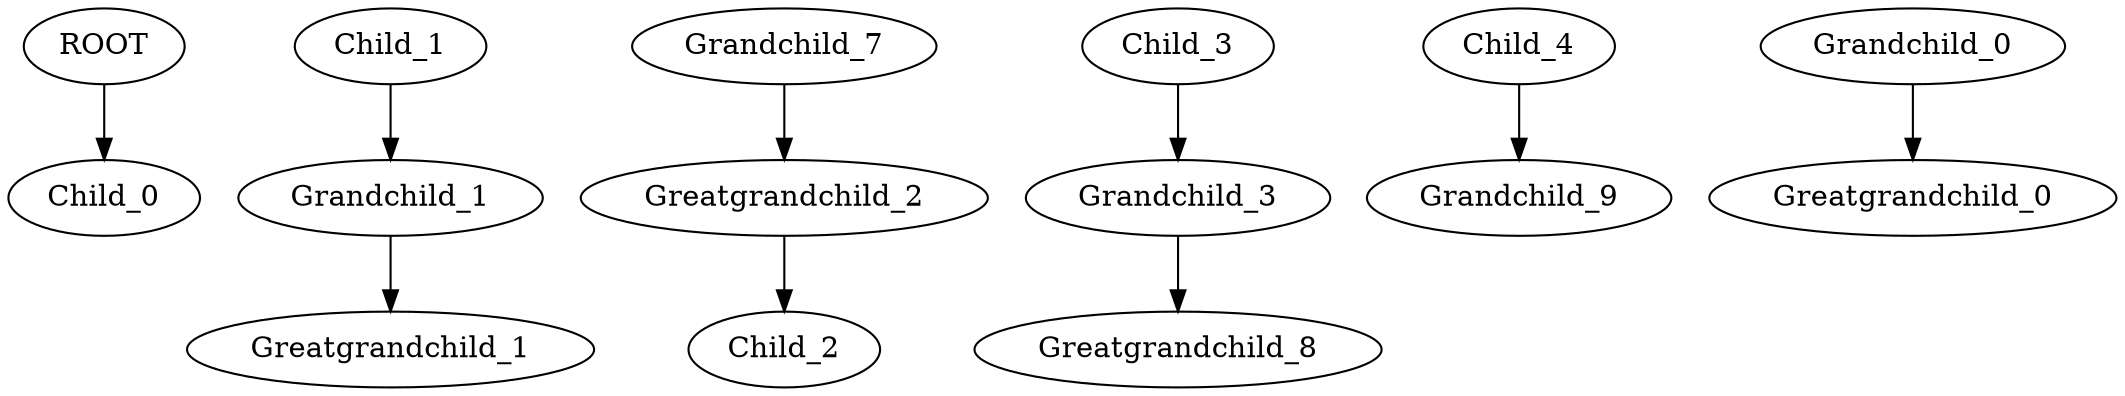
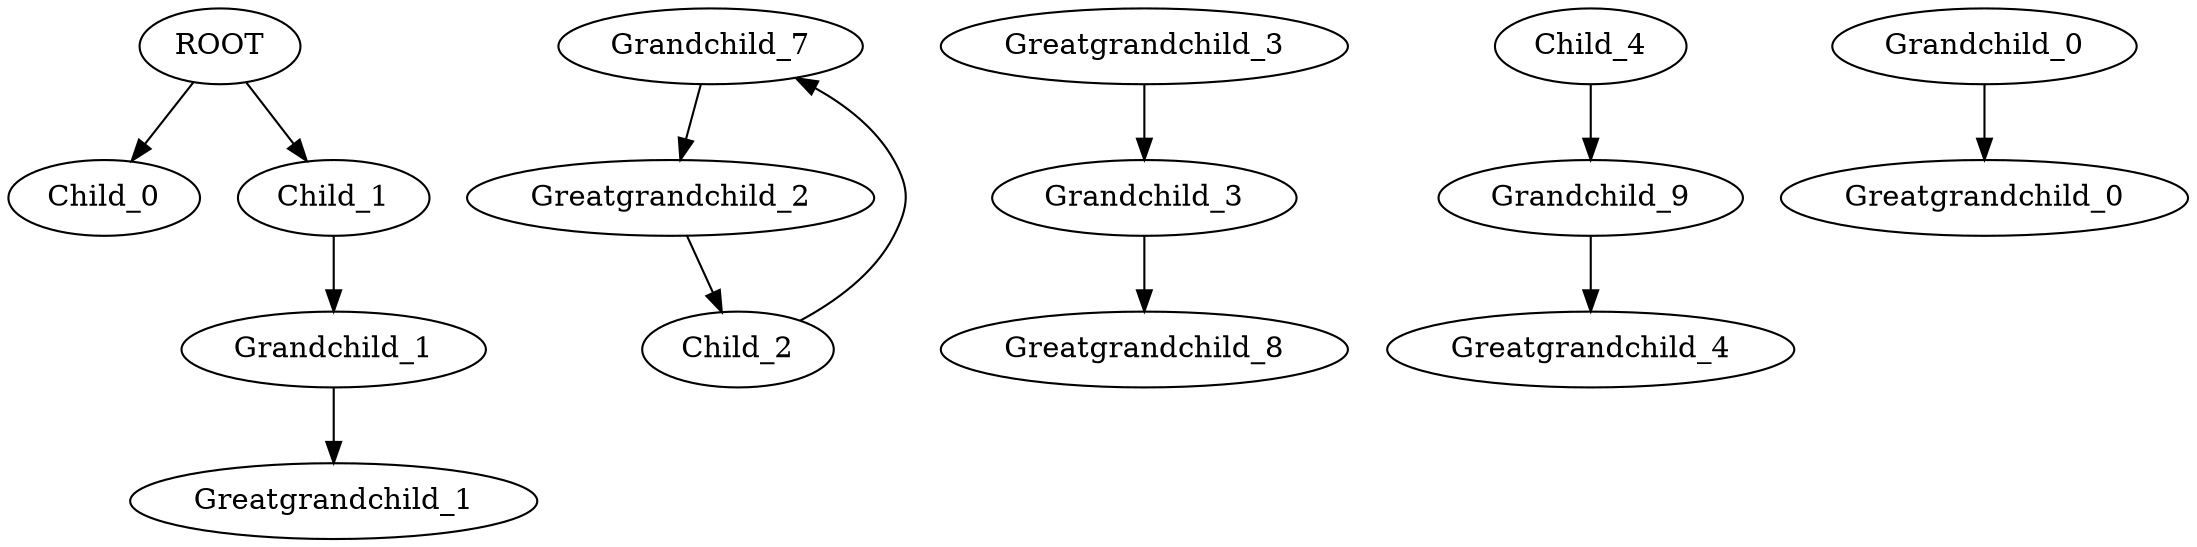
(1178, 46) -> (1144, 46)
none -> (270, 113)
none -> (905, 208)
none -> (1591, 350)
